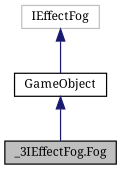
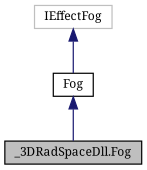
(61, 85) -> (73, 85)
(61, 153) -> (73, 153)
